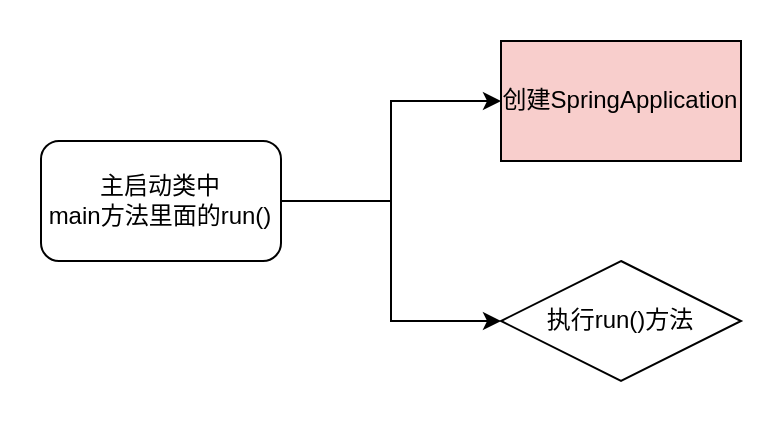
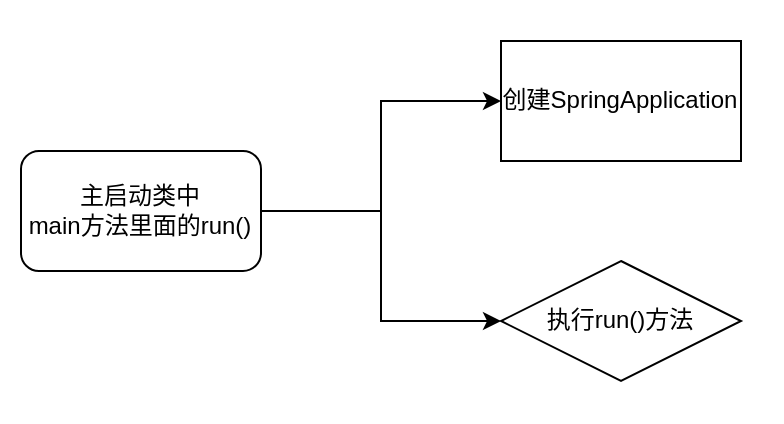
(621, 101) -> (621, 101)
(161, 201) -> (141, 211)
